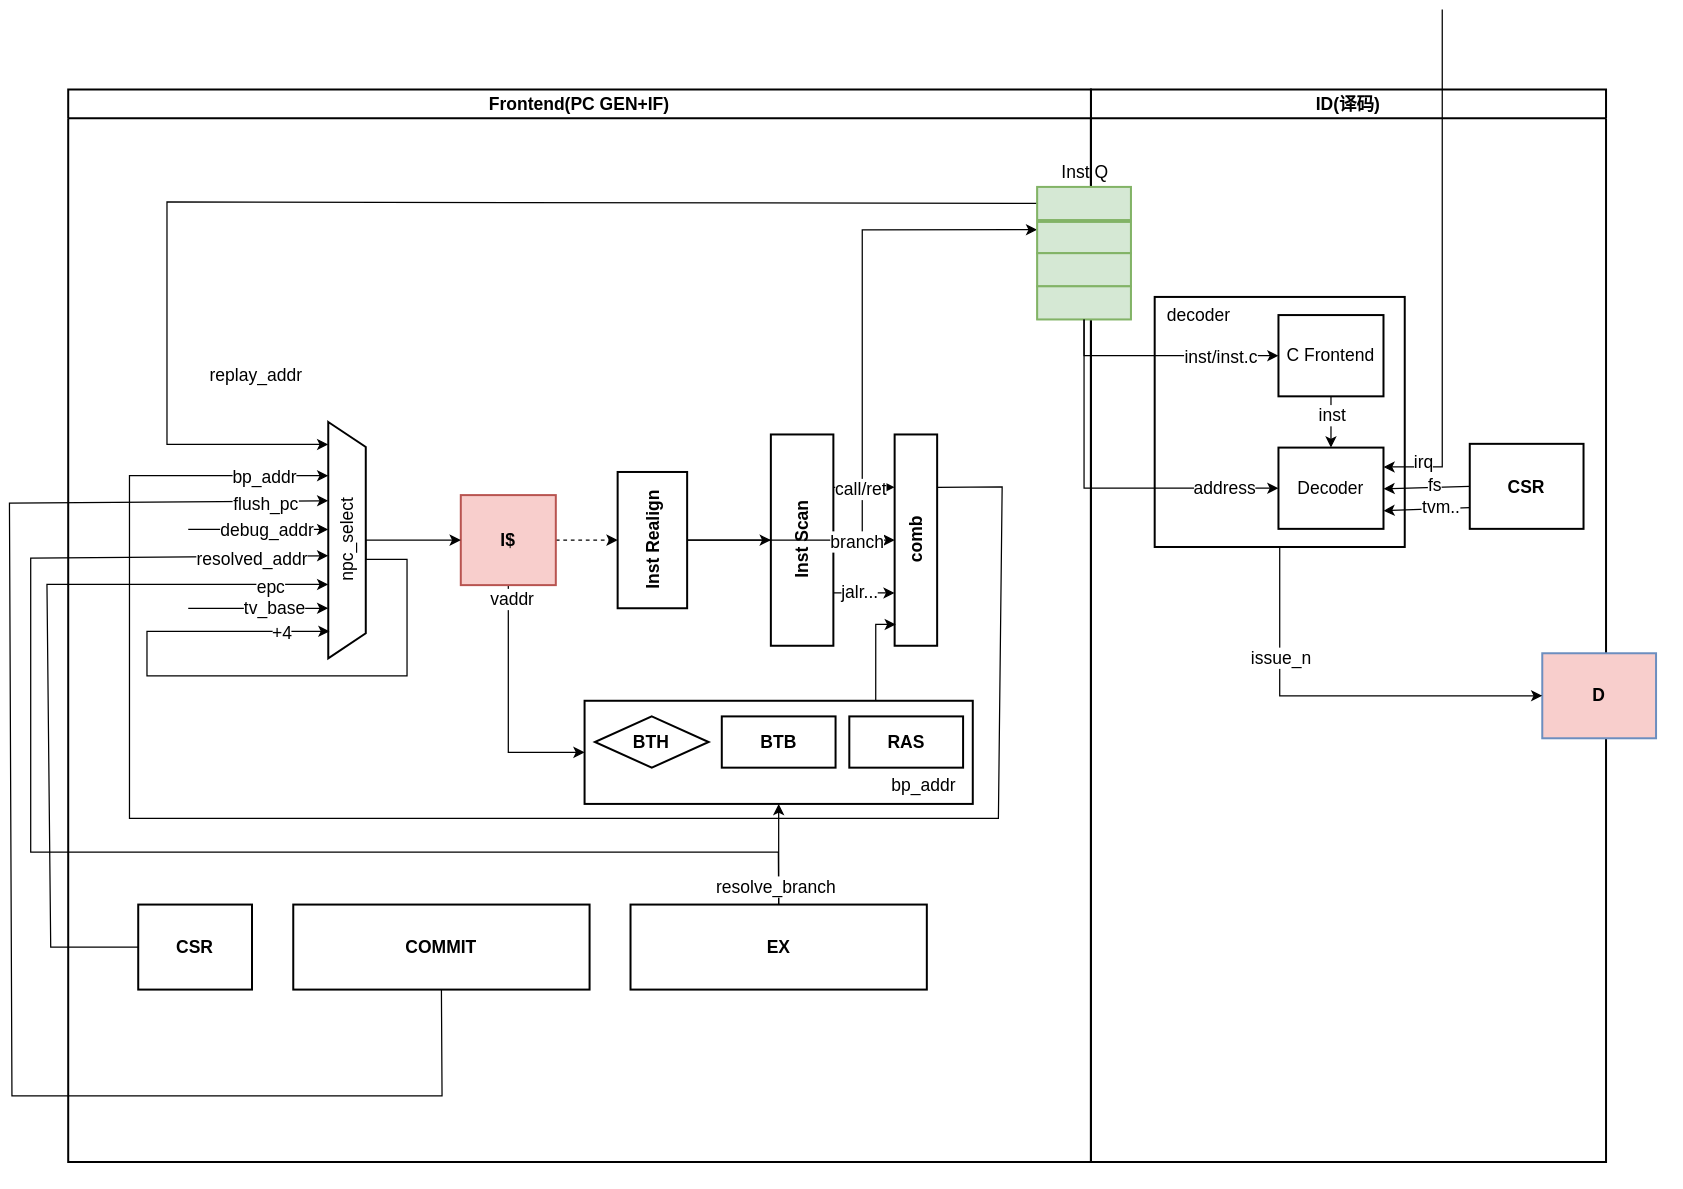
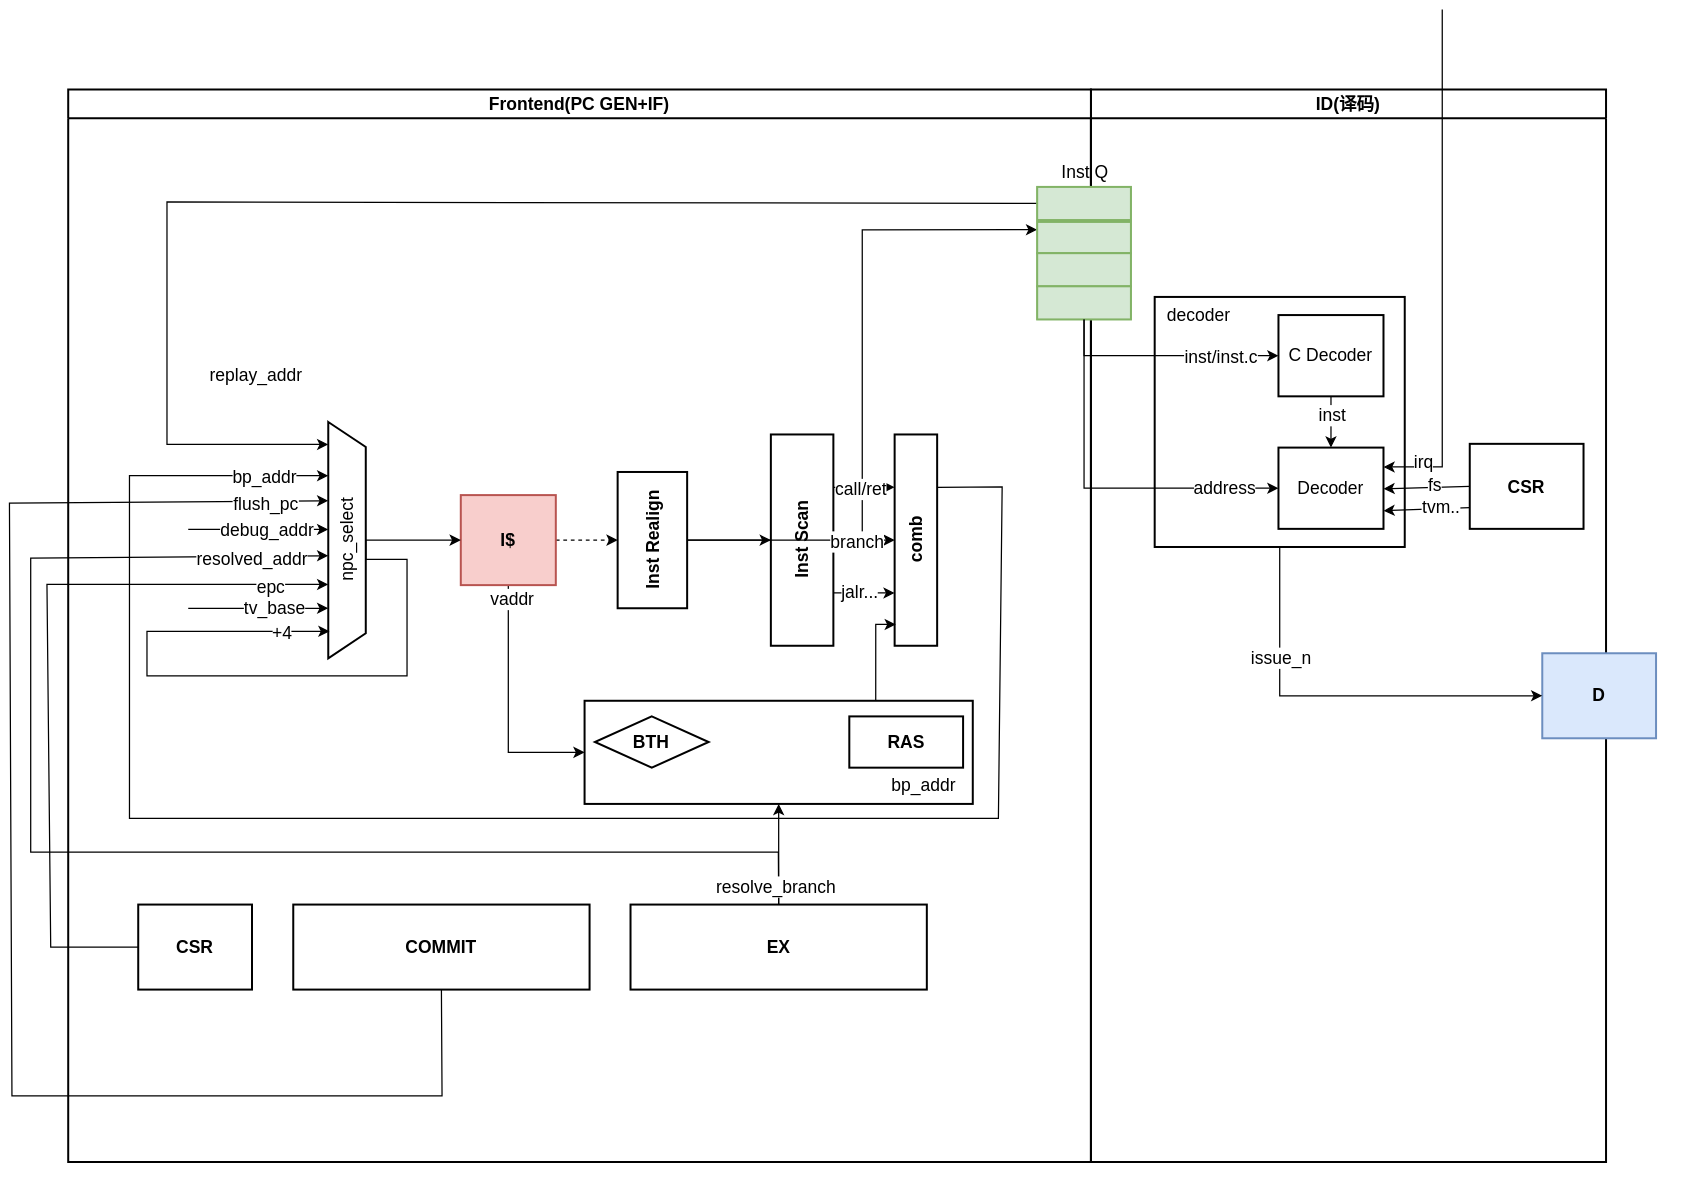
(1331, 356) -> (1331, 356)
(1599, 696) -> (1599, 696)
(778, 742) -> none
